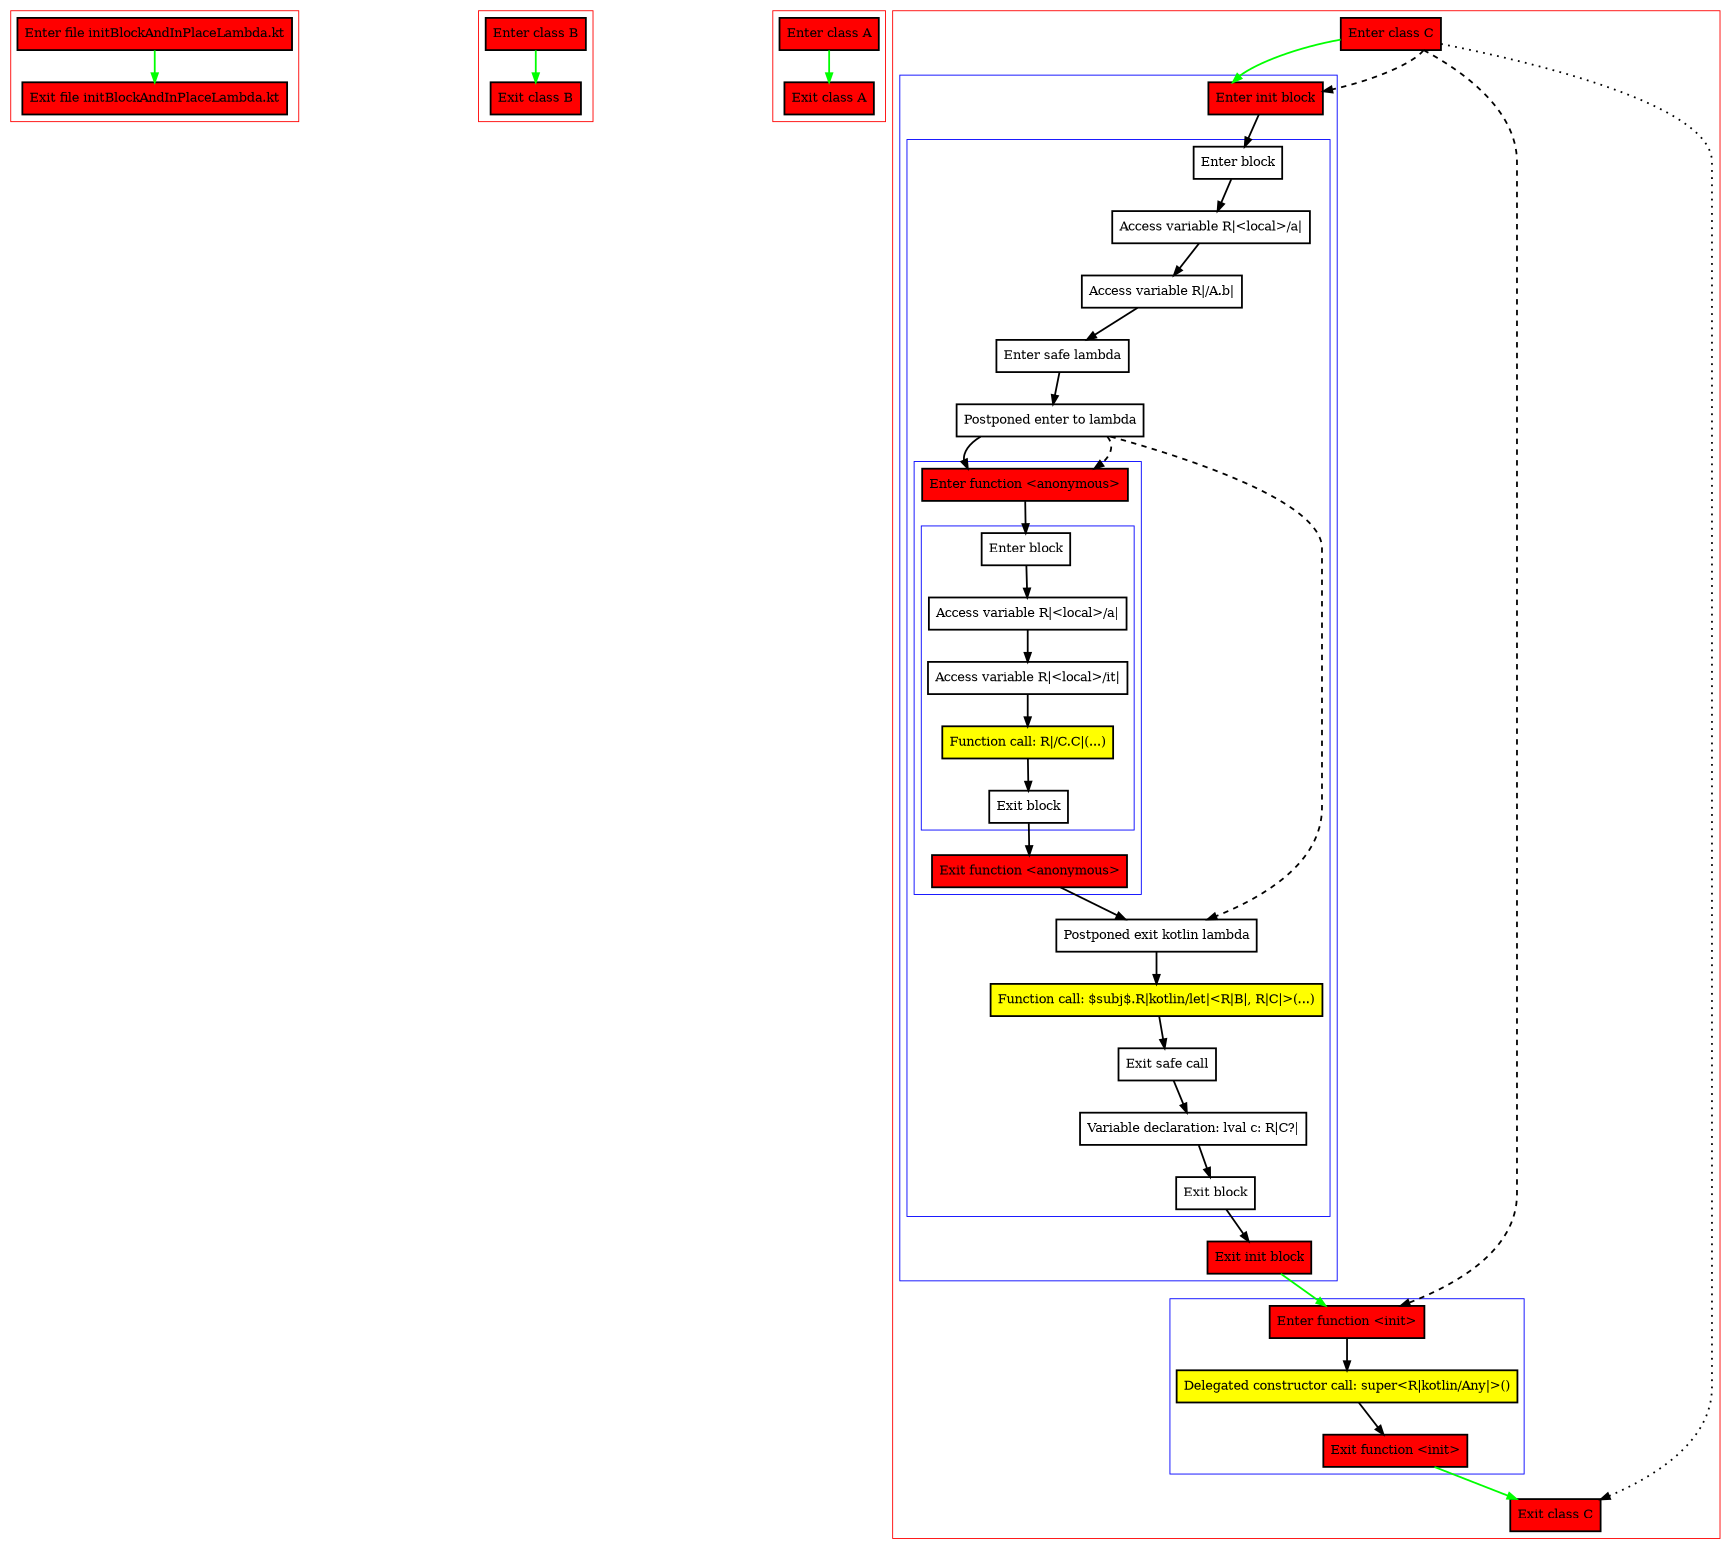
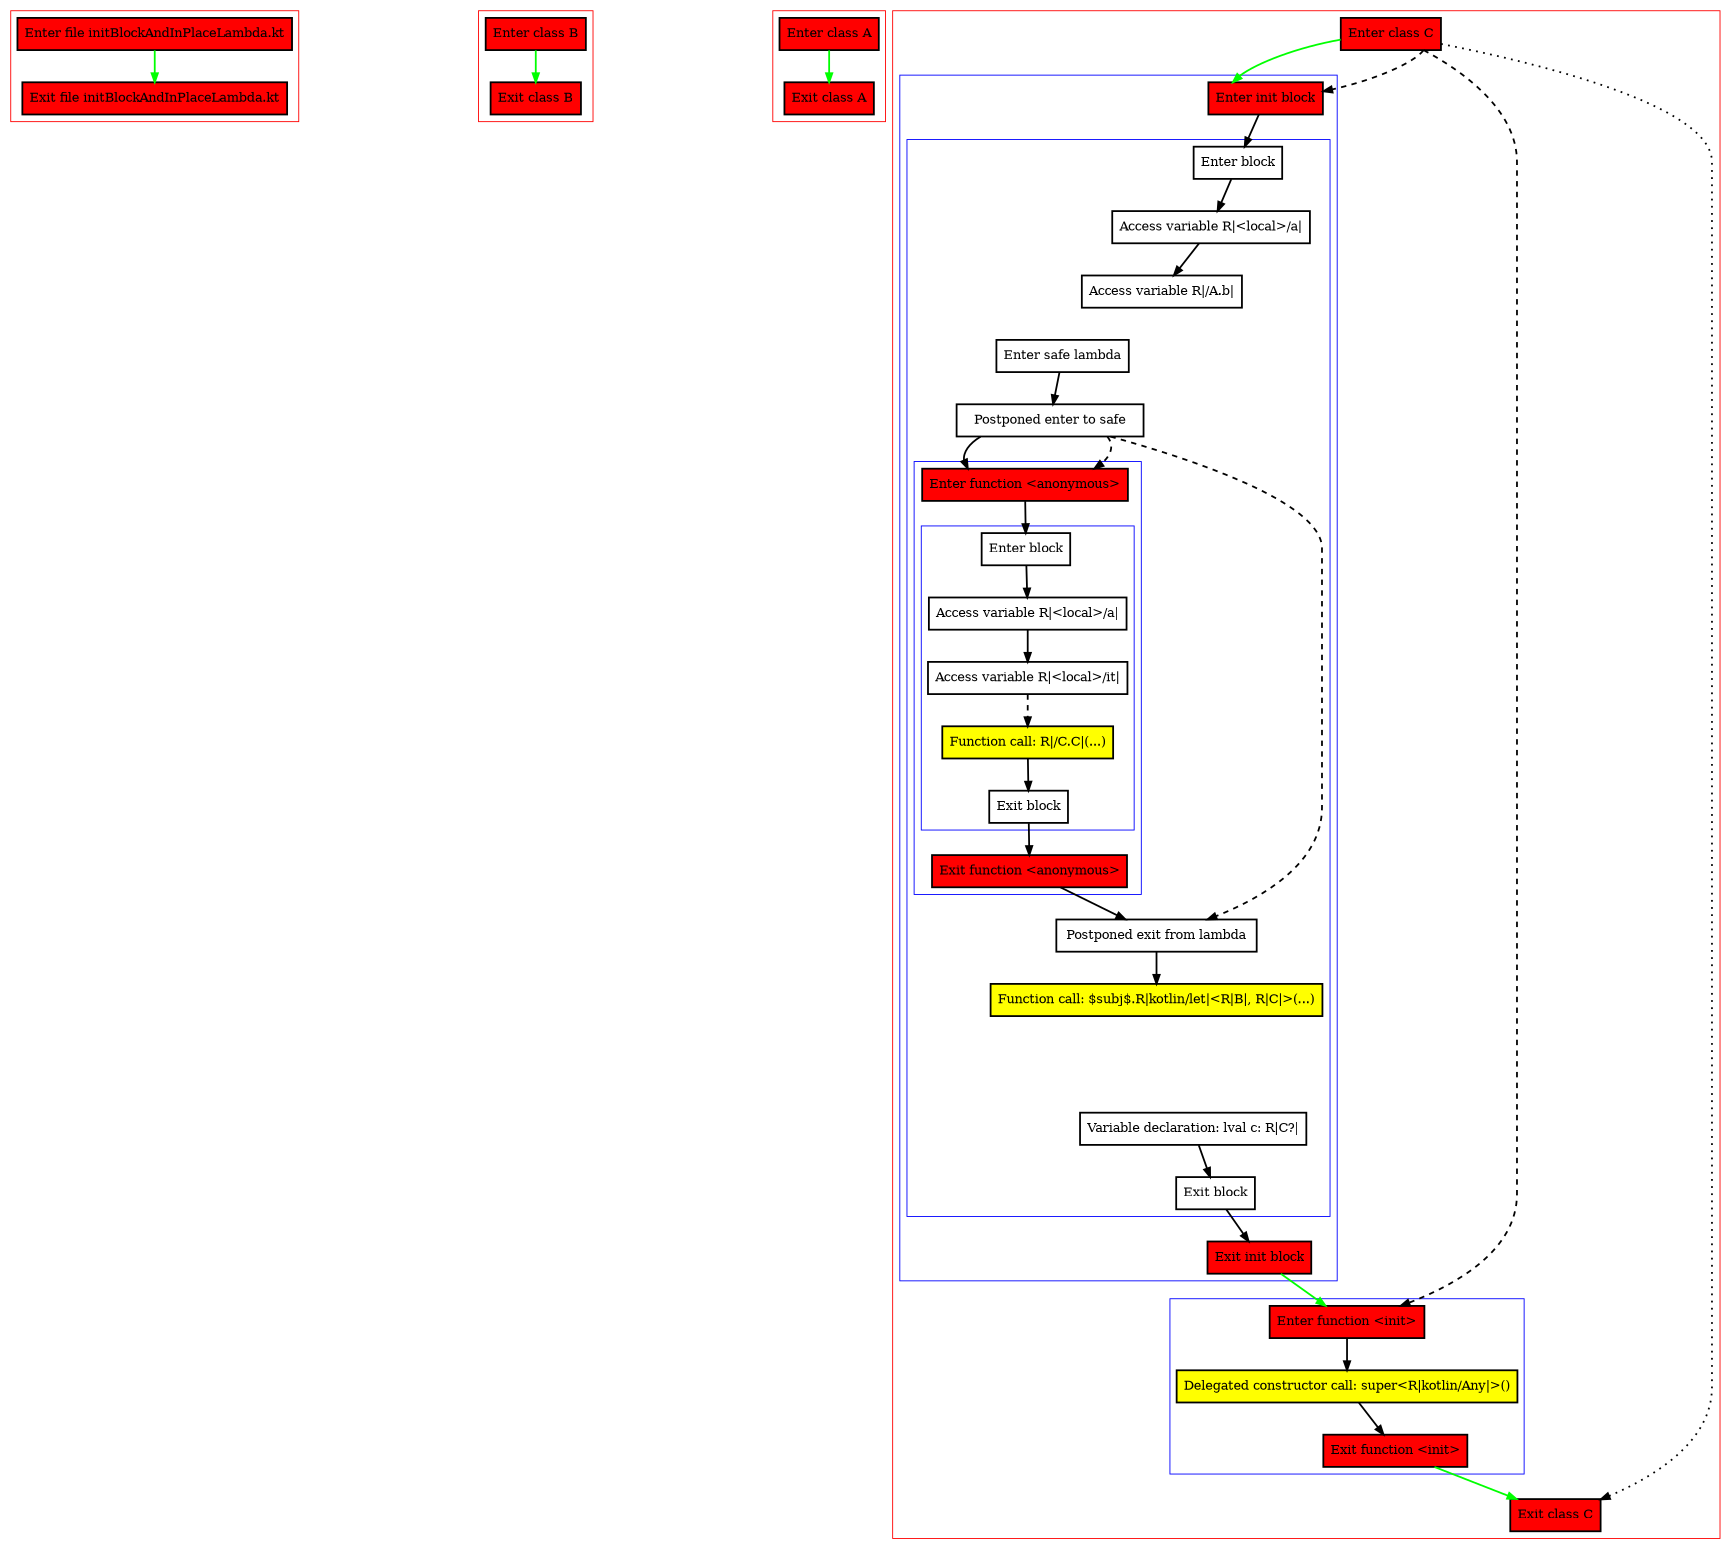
(1116, 321) -> none
(1050, 420) -> (1050, 420)
(1028, 706) -> (1028, 706)
(1157, 936) -> (1157, 936)
(1167, 1064) -> none
